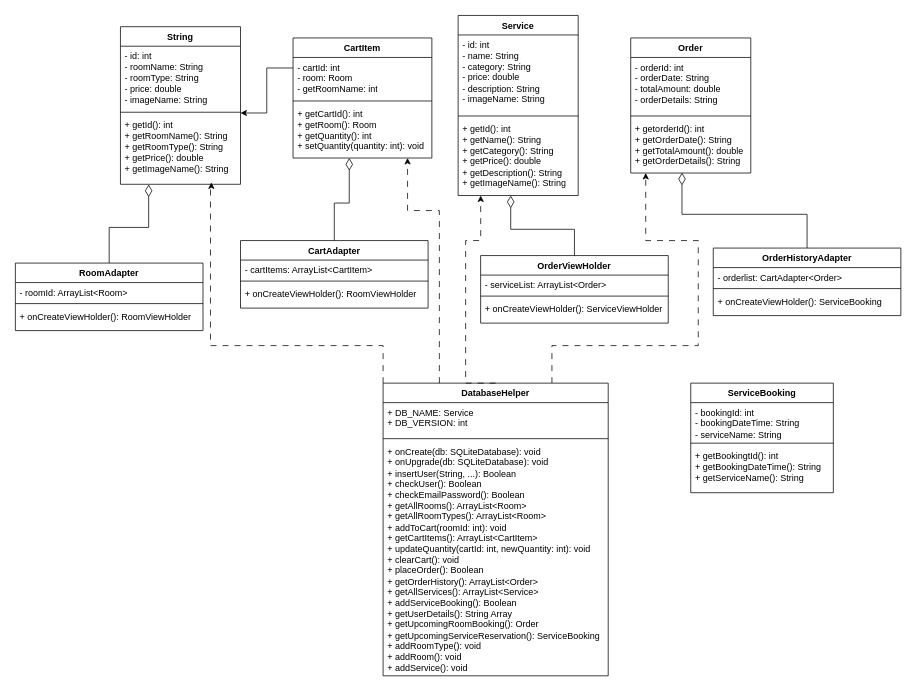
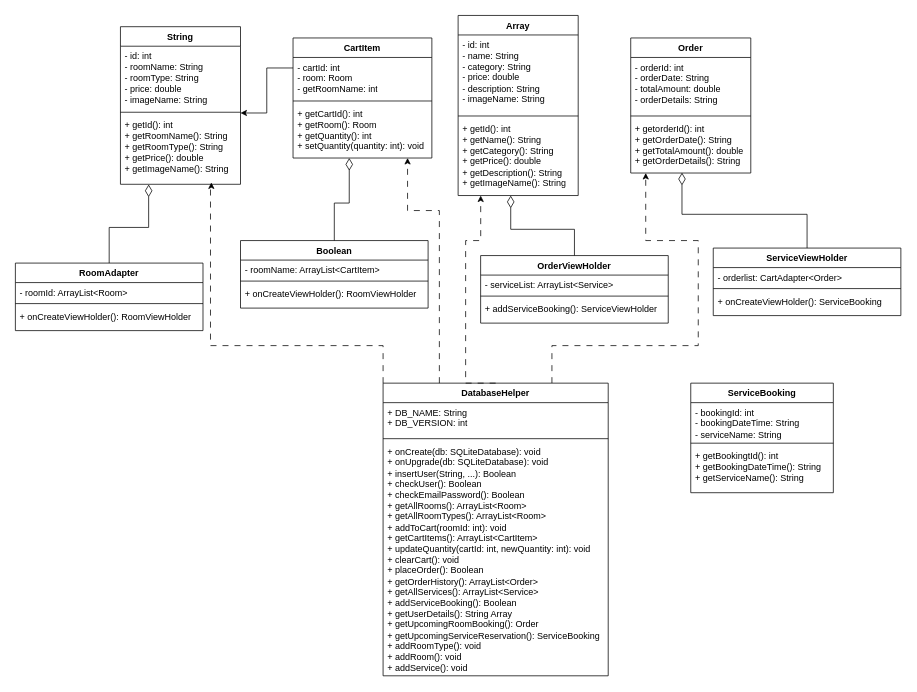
(518, 26) -> (518, 26)
(334, 251) -> (334, 251)
(807, 259) -> (807, 259)
(321, 271) -> (318, 271)
(556, 286) -> (560, 286)
(575, 315) -> (575, 315)
(428, 418) -> (426, 418)
